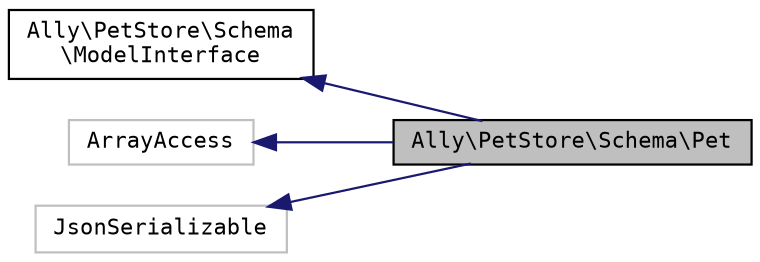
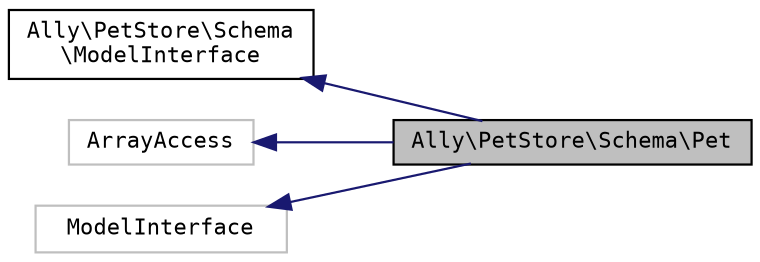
(161, 229) -> (161, 229)
